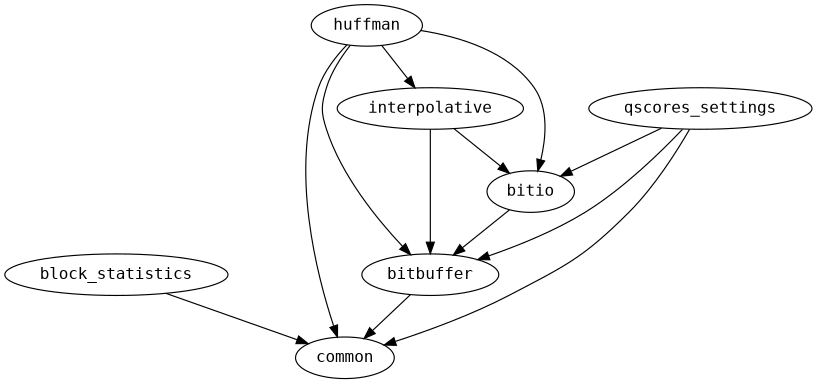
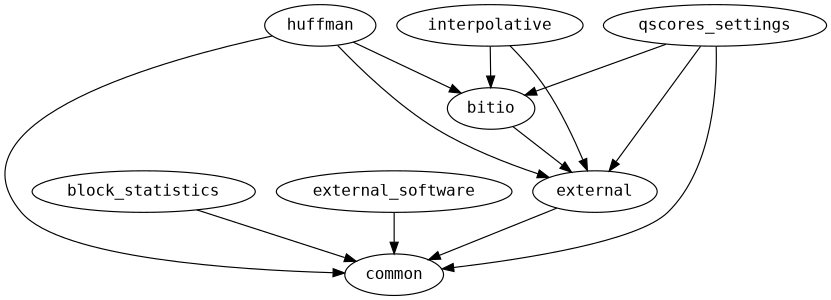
(395, 62) -> none
none -> (394, 192)
(430, 275) -> (595, 192)
